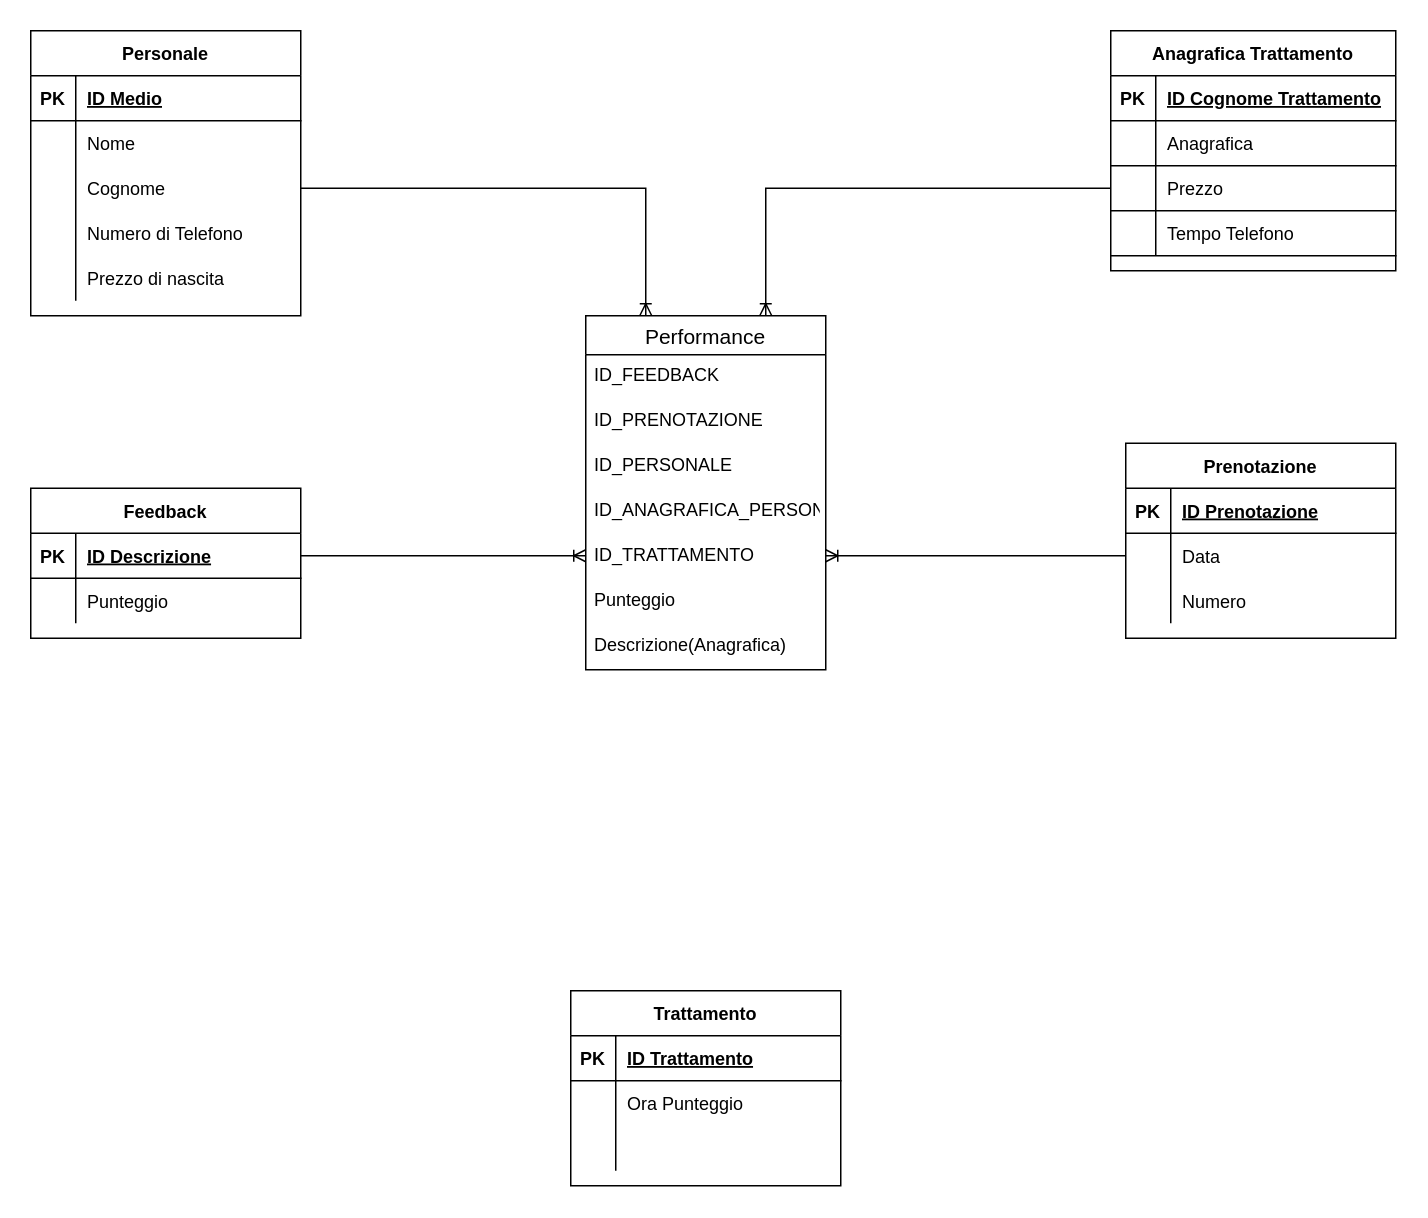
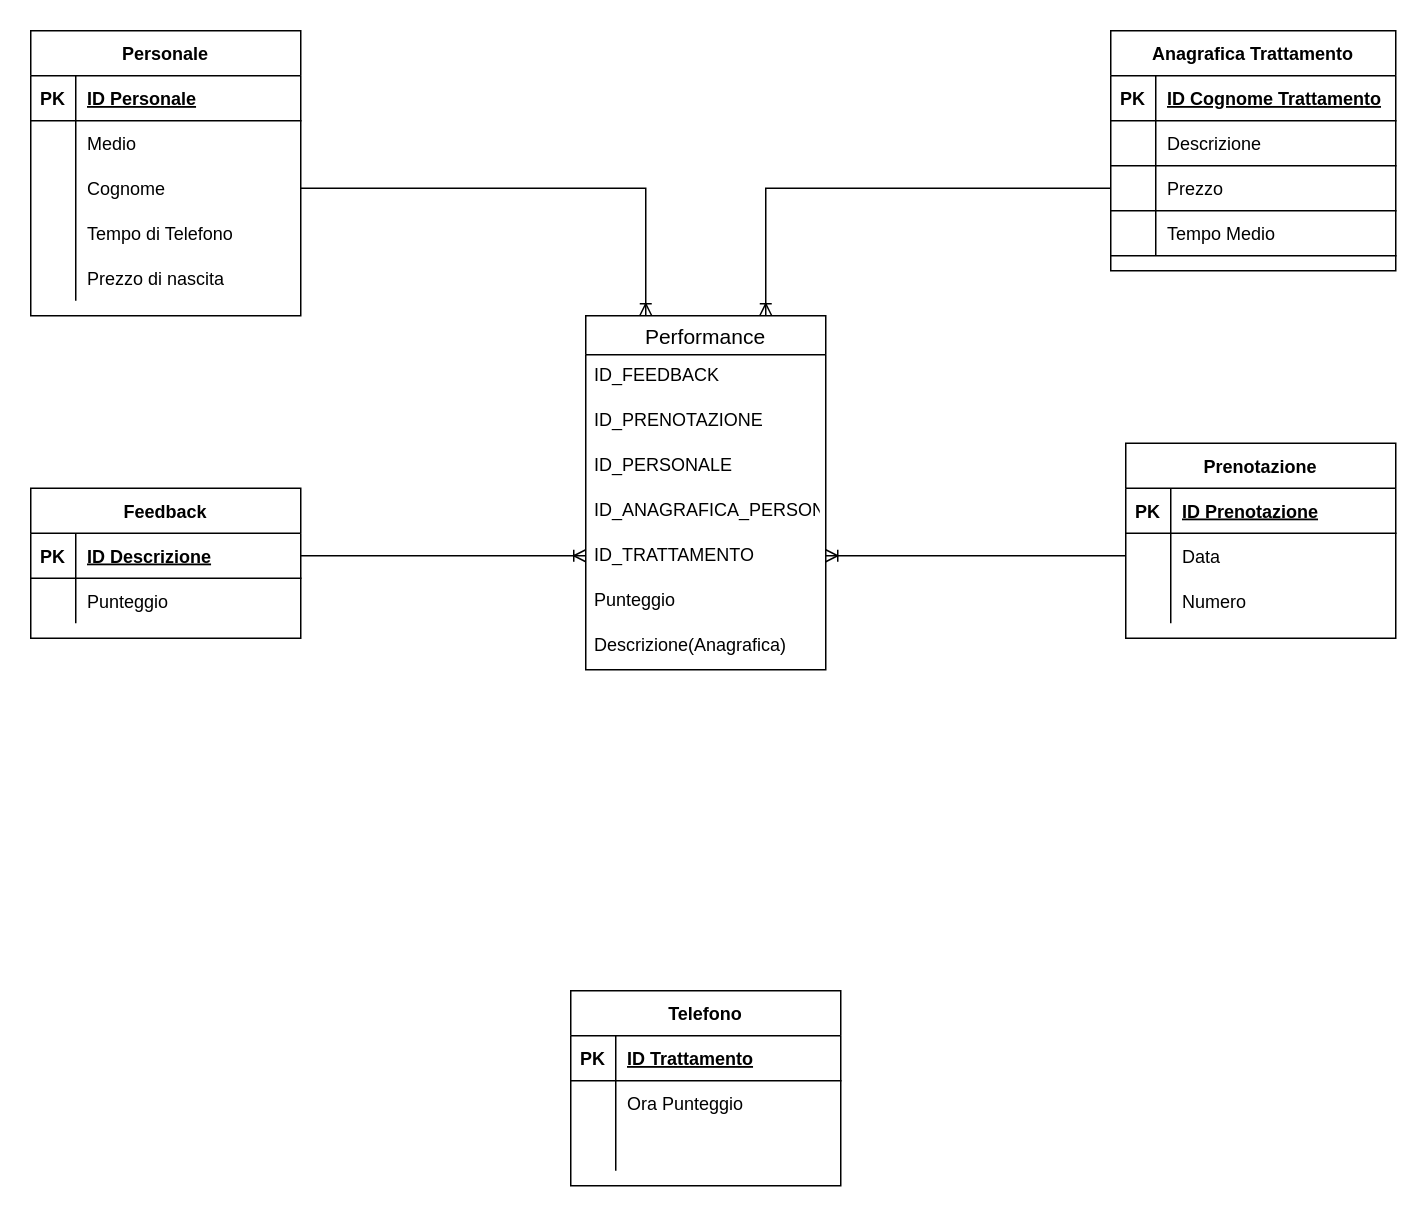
(123, 99) -> (143, 99)
(107, 144) -> (110, 144)
(1215, 144) -> (1218, 144)
(168, 234) -> (163, 234)
(1233, 234) -> (1218, 234)
(705, 1014) -> (705, 1014)
